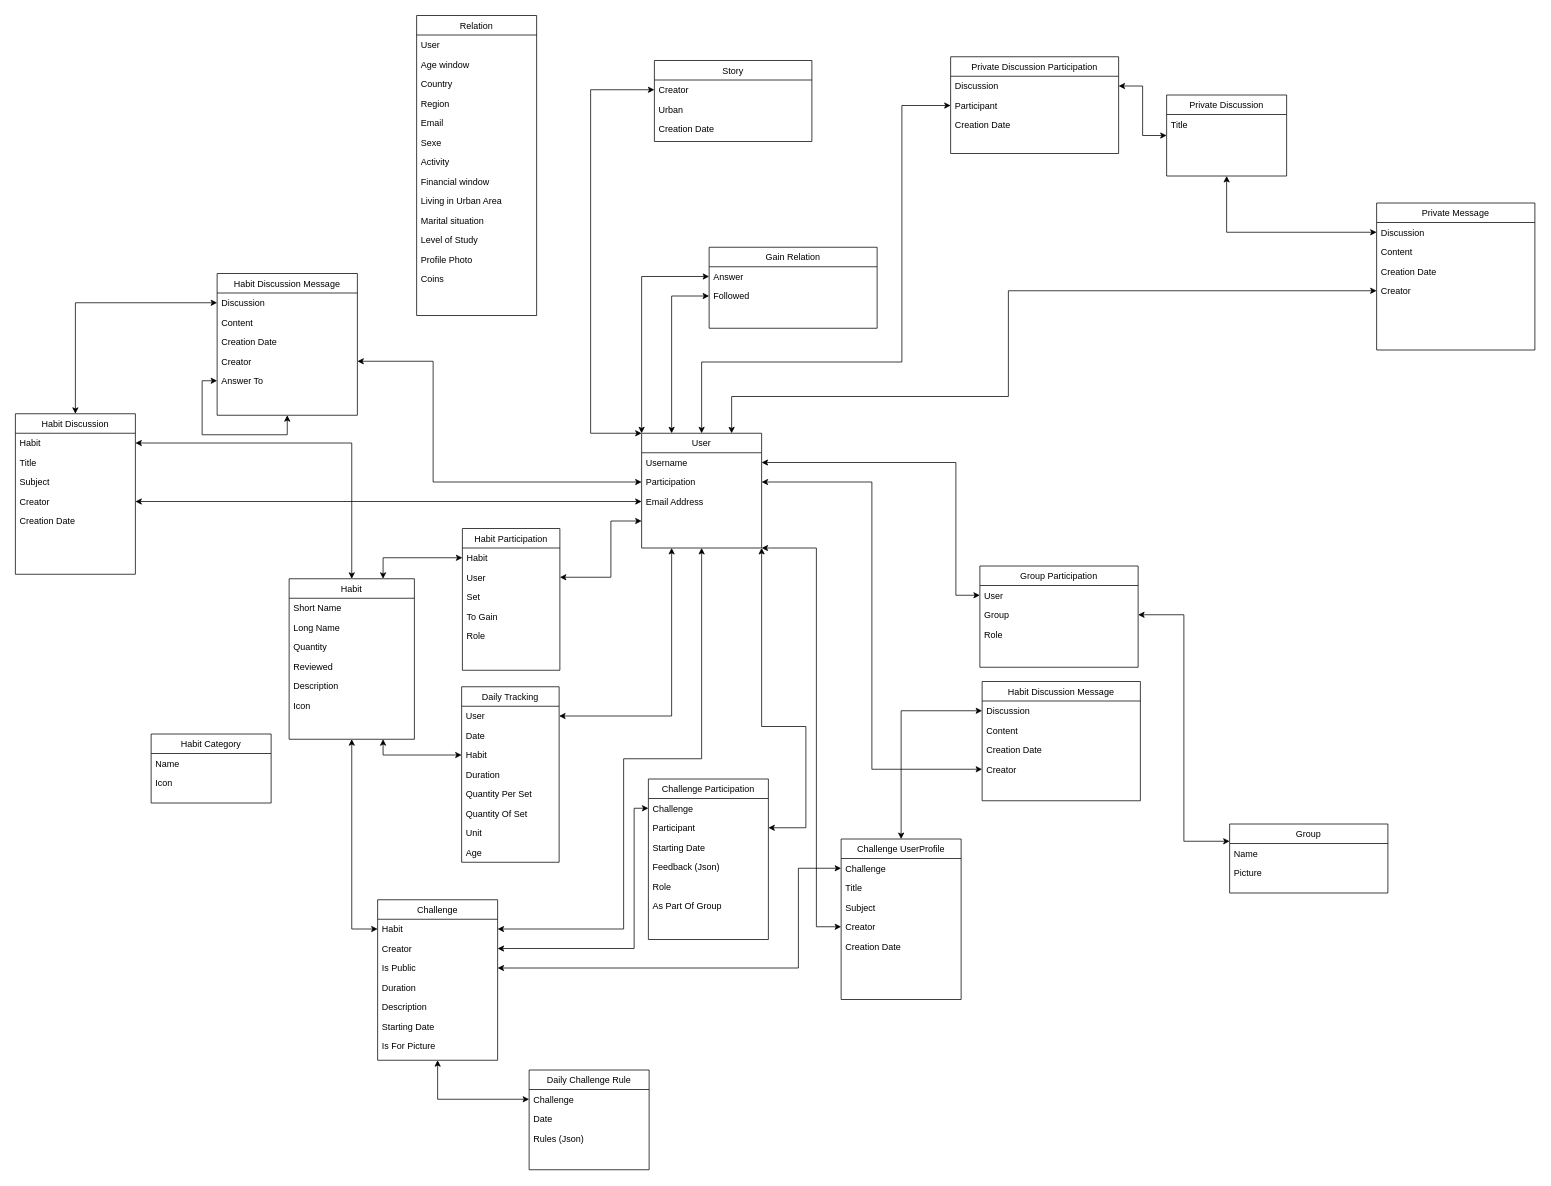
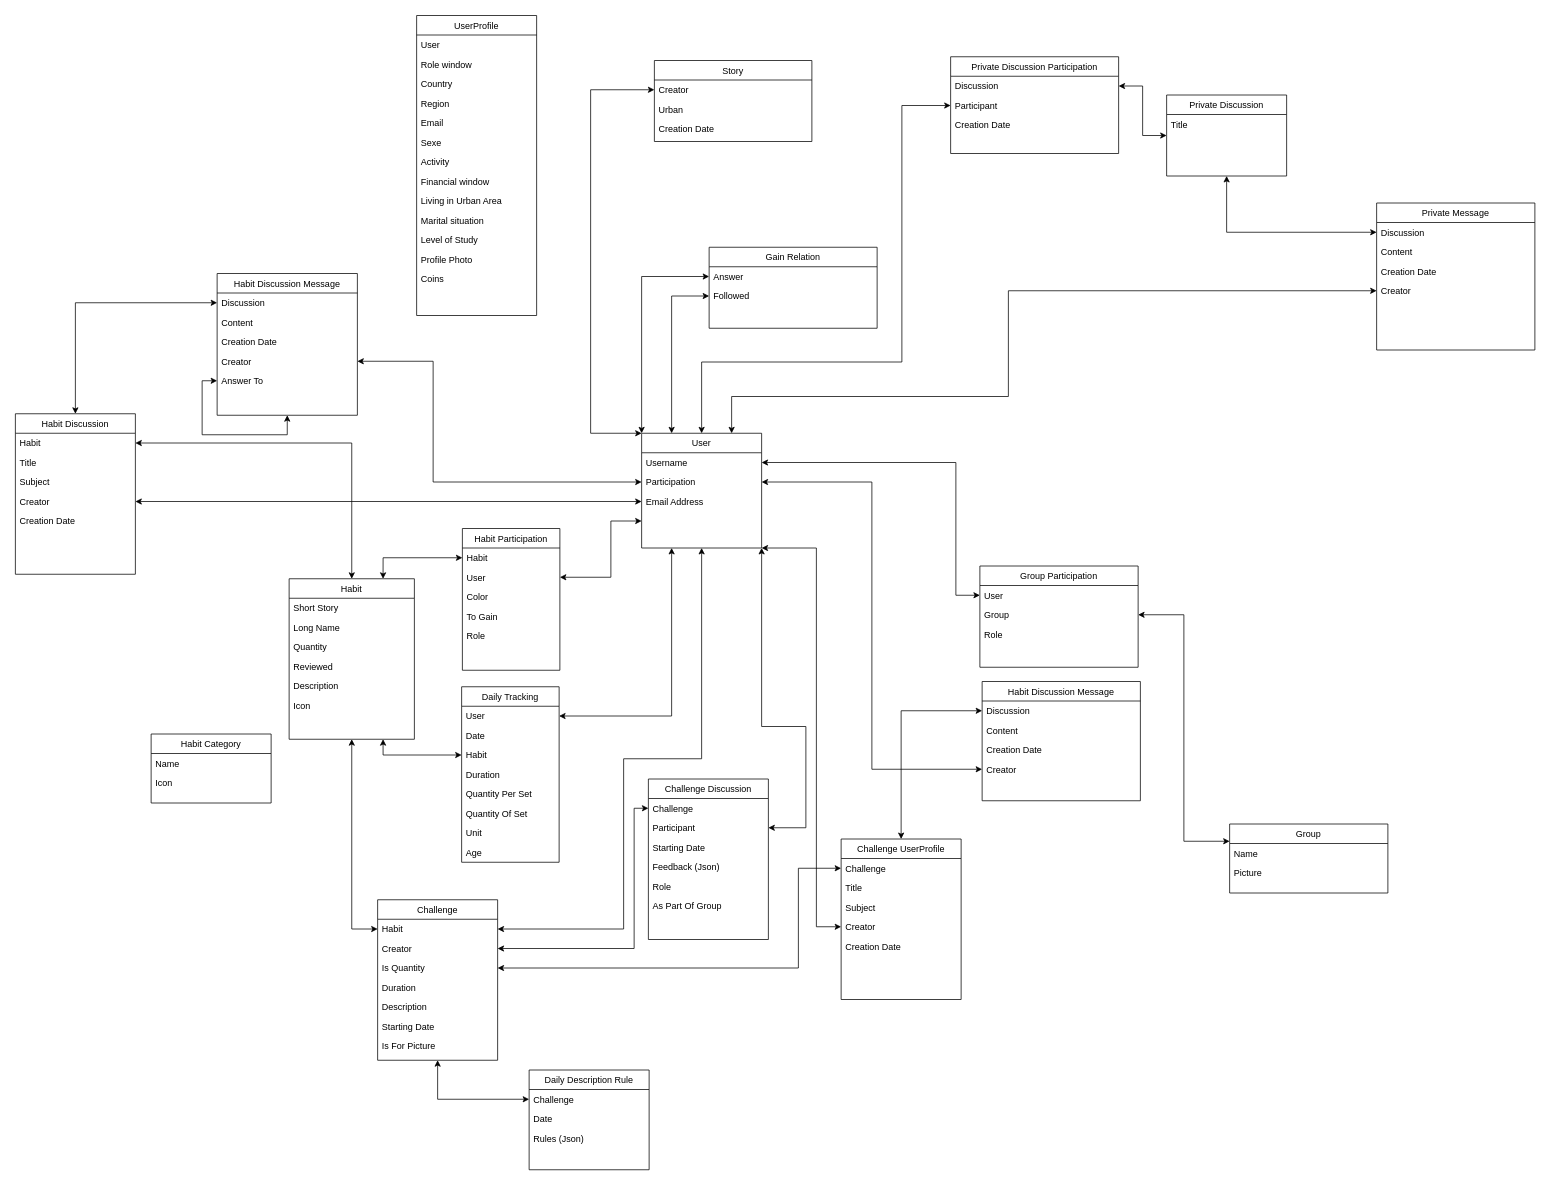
(476, 26) -> (476, 26)
(444, 65) -> (445, 65)
(474, 597) -> (478, 597)
(317, 608) -> (320, 608)
(708, 789) -> (708, 789)
(401, 968) -> (407, 968)
(589, 1080) -> (589, 1080)
